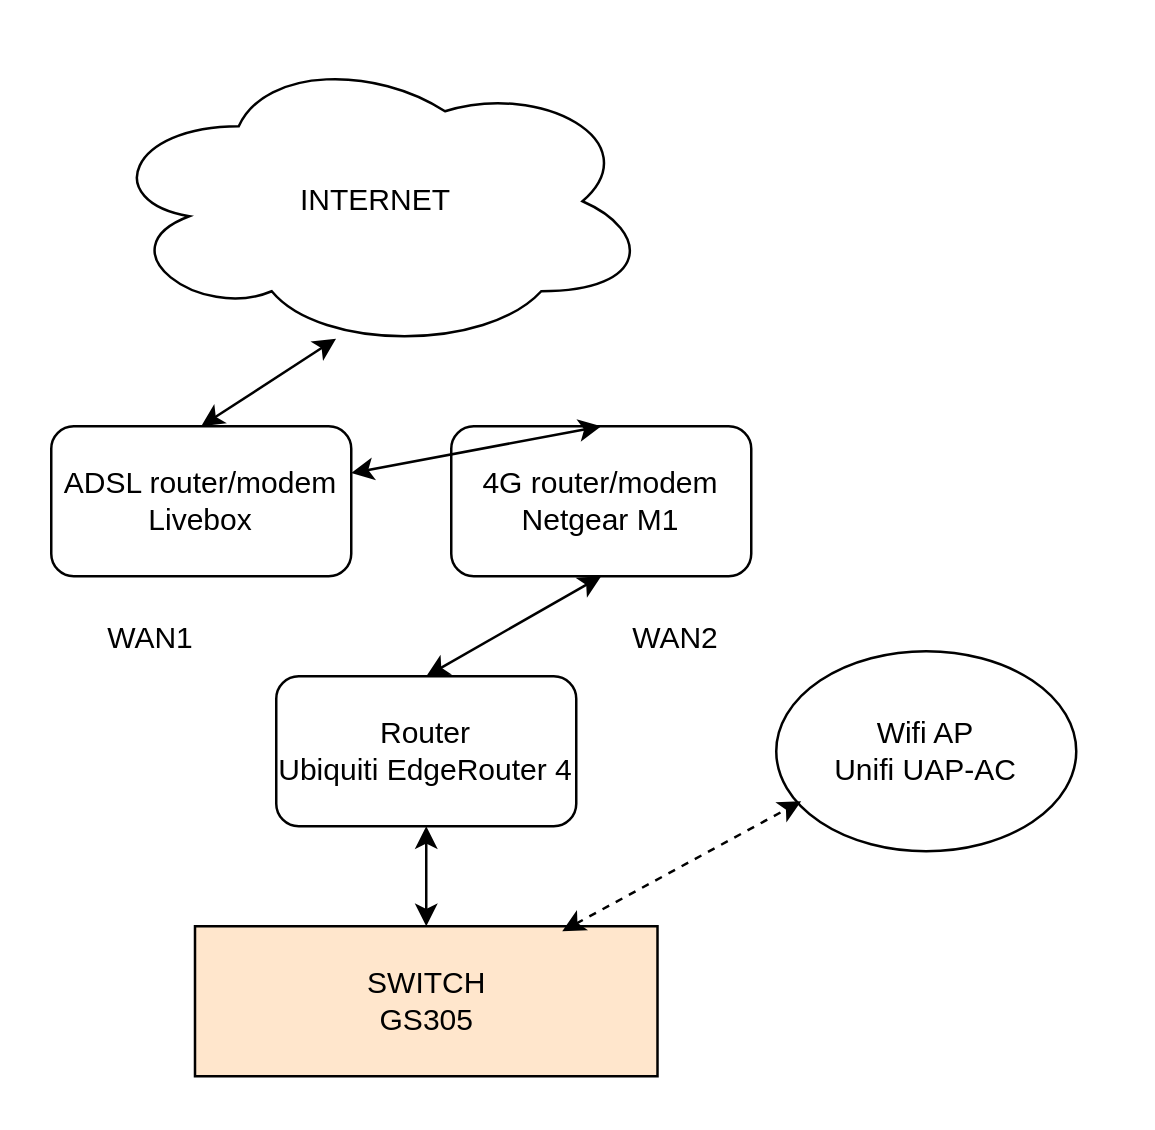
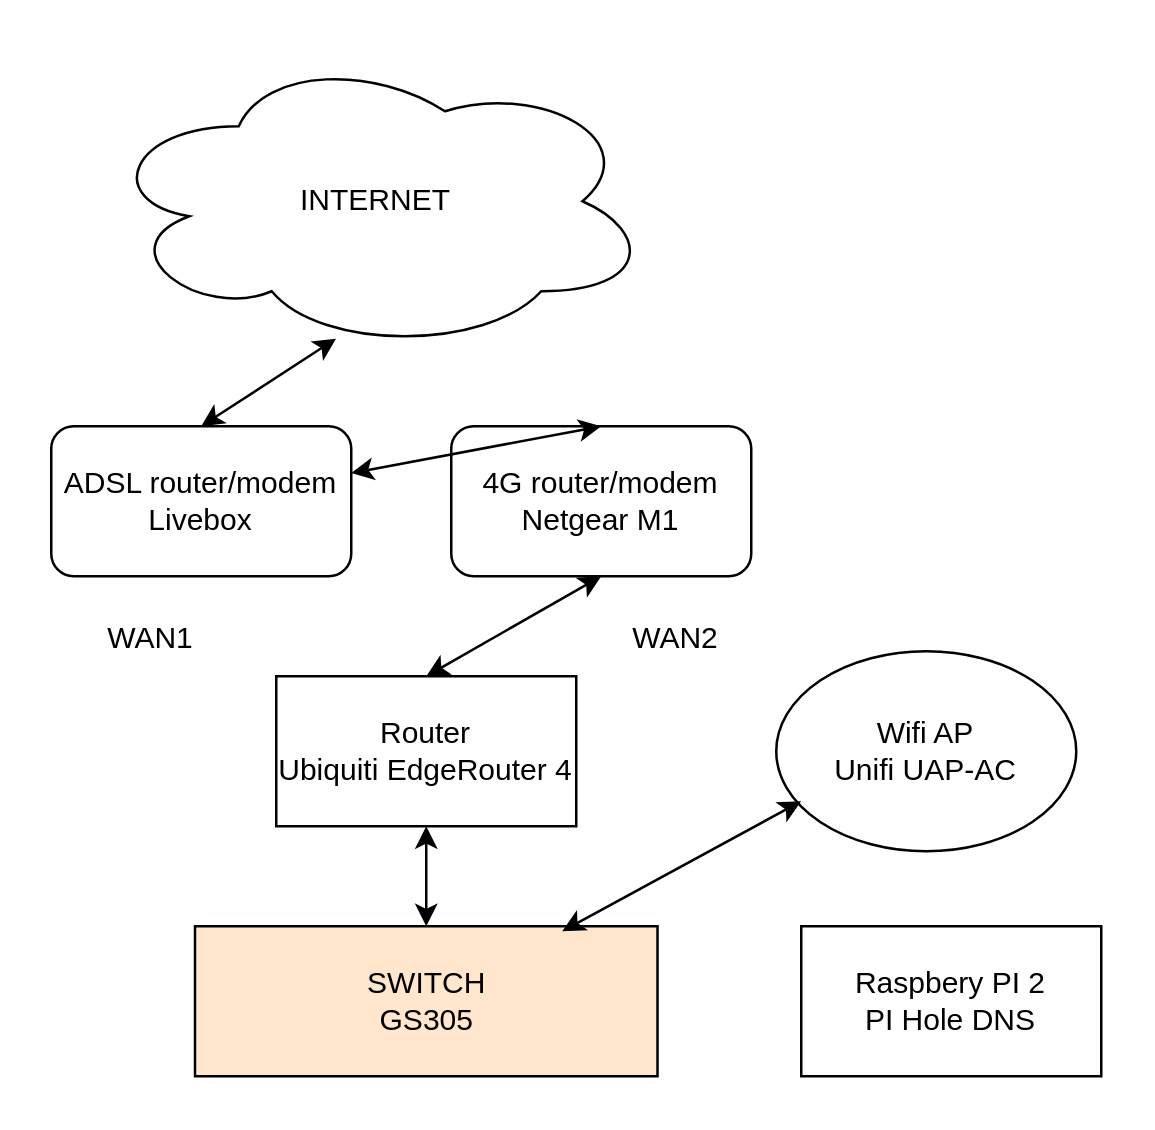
(426, 751) -> (426, 751)
(683, 865) -> (683, 865)
none -> (951, 1001)
